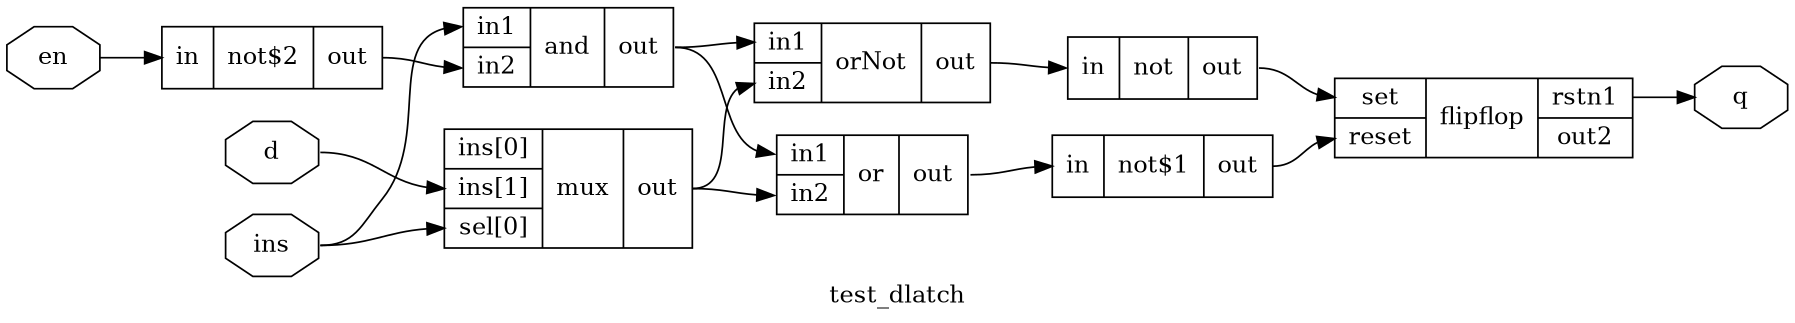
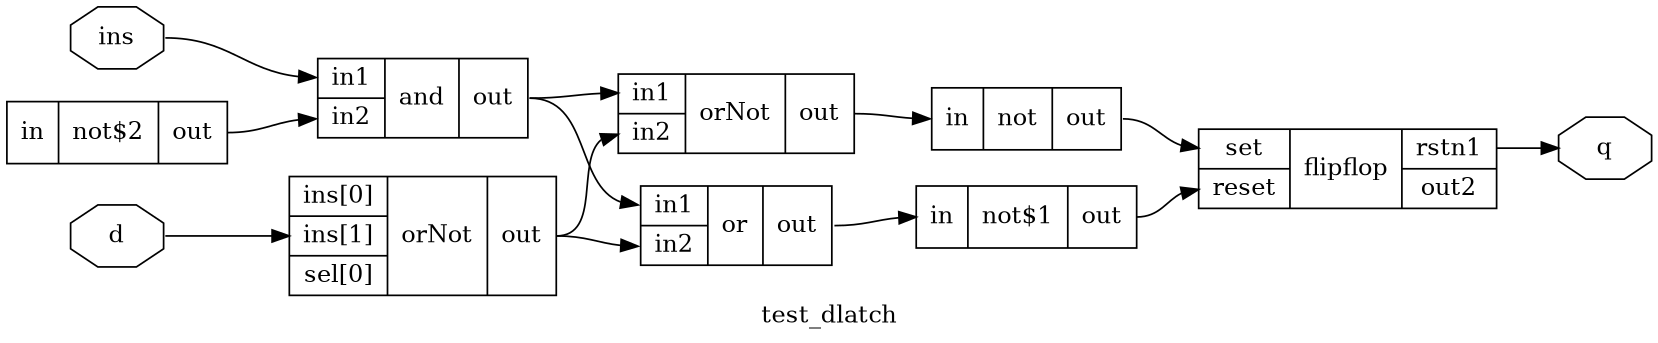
(53, 58) -> none
(583, 188) -> (437, 235)
(374, 239) -> none
